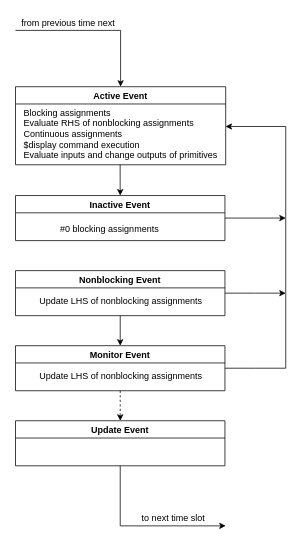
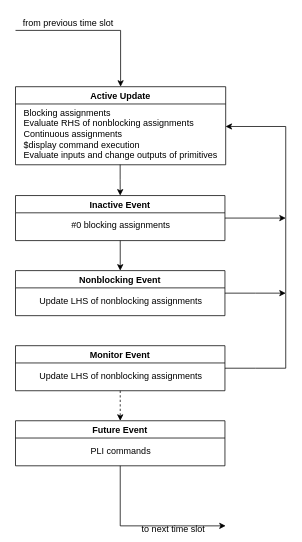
(68, 23) -> (68, 23)
(120, 96) -> (120, 96)
(109, 229) -> (120, 225)
none -> (120, 253)
(120, 328) -> none
(120, 429) -> (120, 429)
none -> (120, 451)
(173, 518) -> (173, 529)
